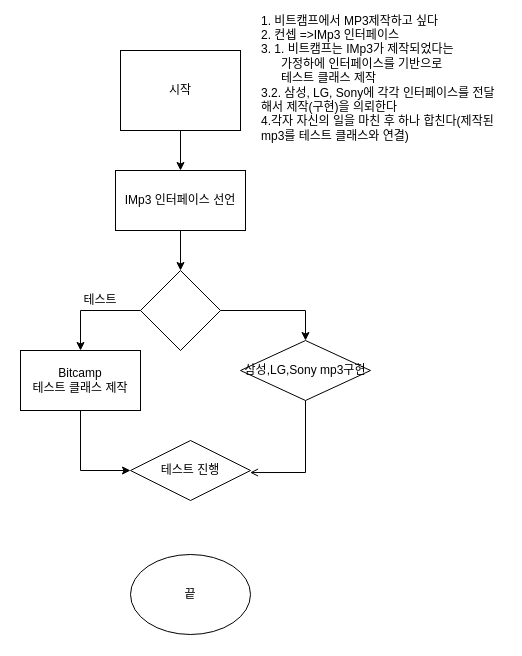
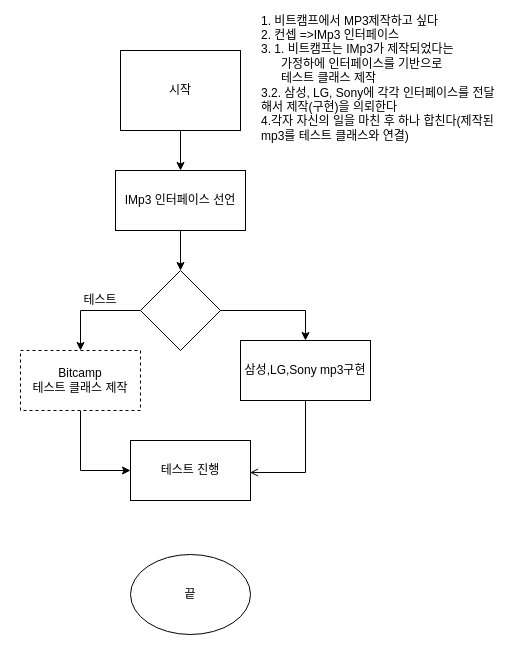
(306, 371) -> (306, 371)
(81, 381) -> (81, 381)
(191, 471) -> (191, 471)
